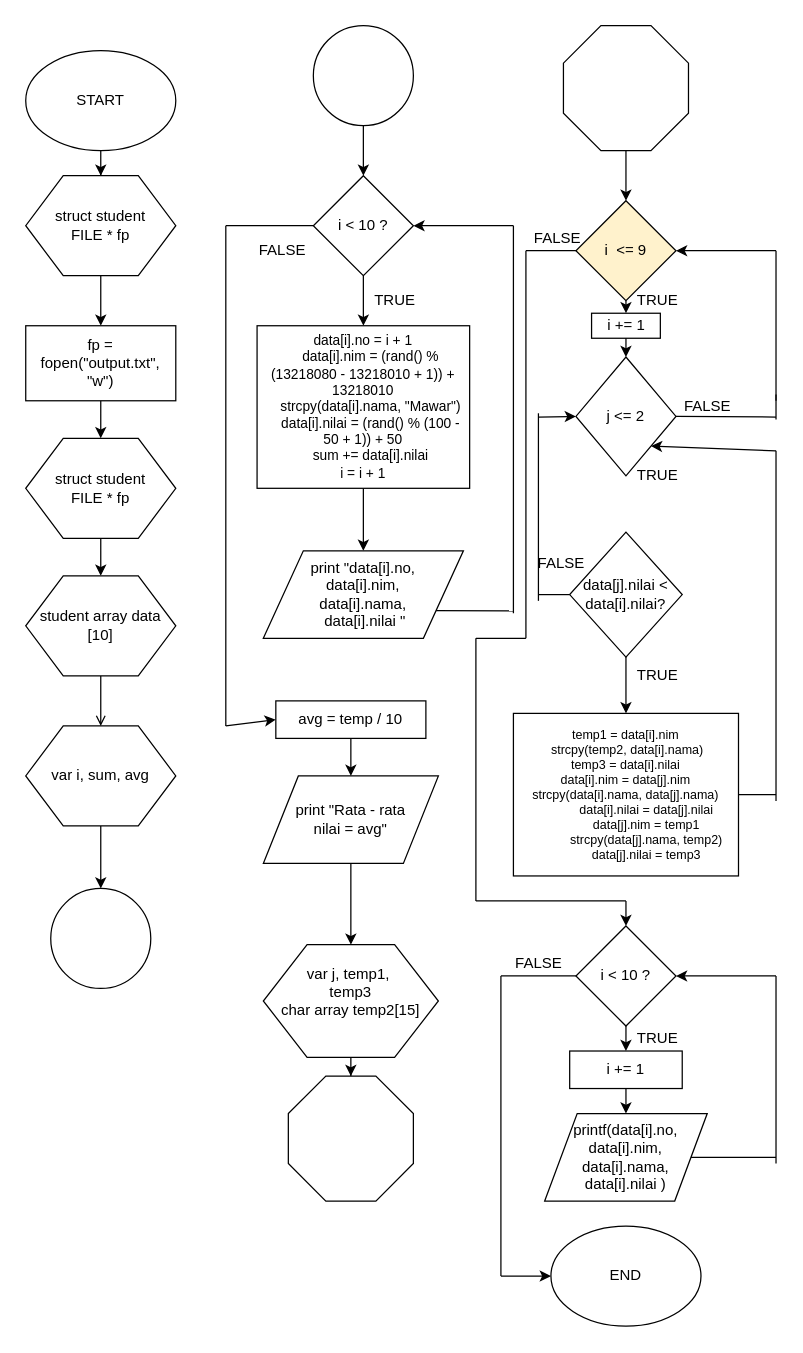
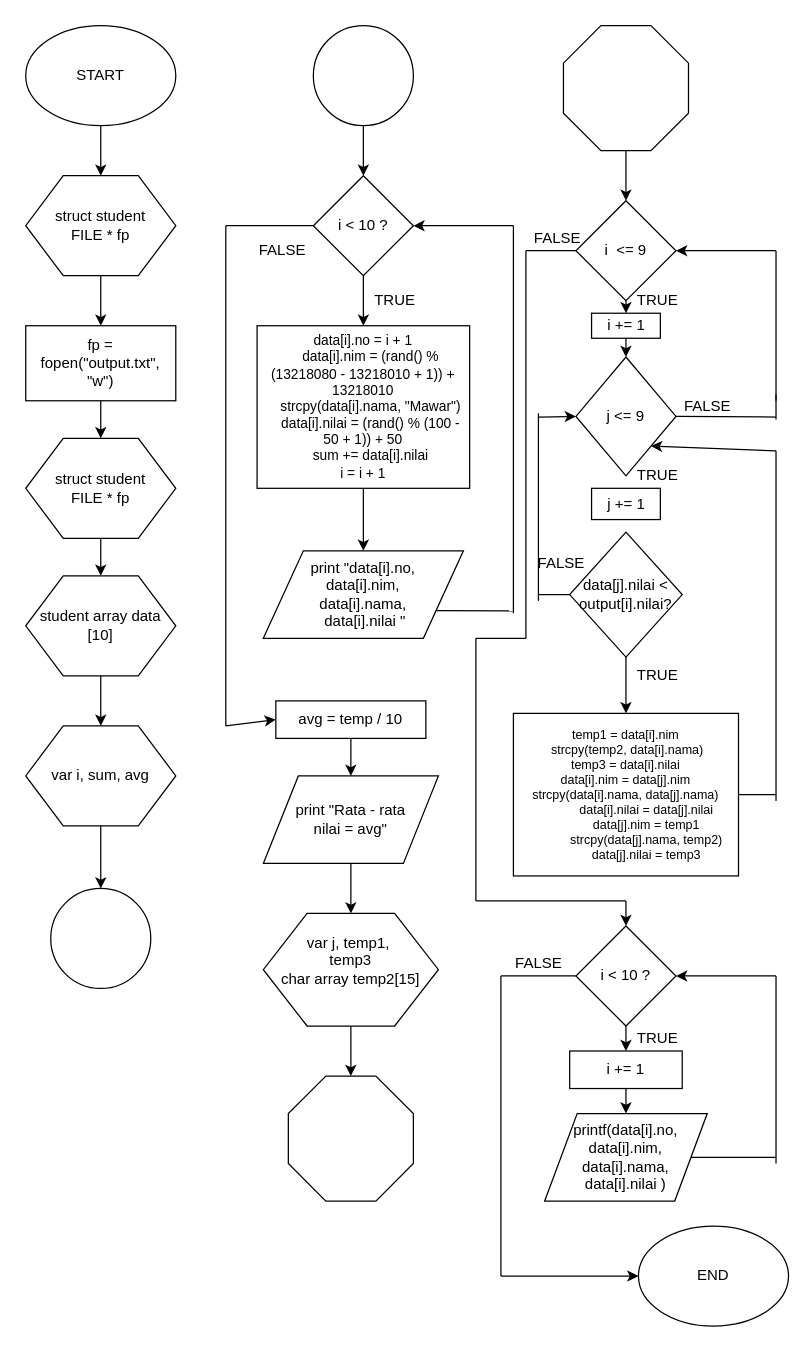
(101, 101) -> (101, 76)
(626, 251) -> (626, 251)
(626, 417) -> (626, 417)
none -> (626, 504)
(626, 594) -> (626, 594)
(101, 718) -> (101, 716)
(351, 1001) -> (351, 969)
(626, 1276) -> (713, 1276)
